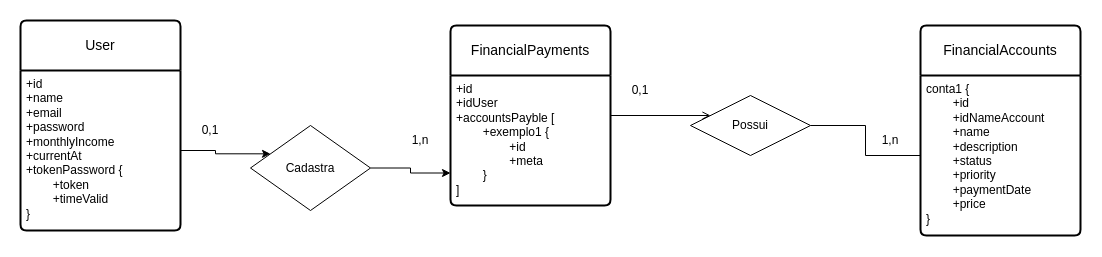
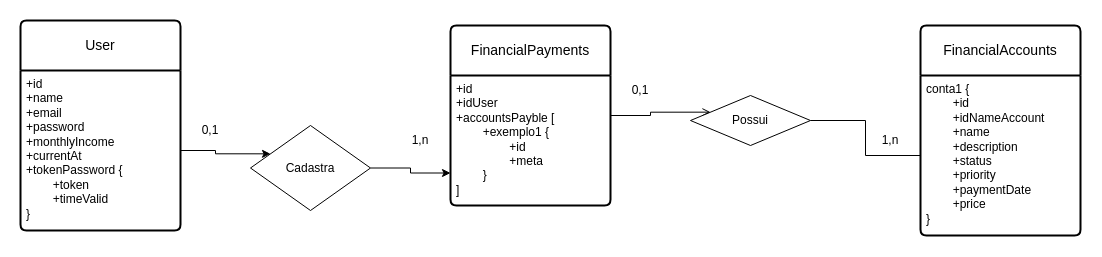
(751, 126) -> (751, 121)
